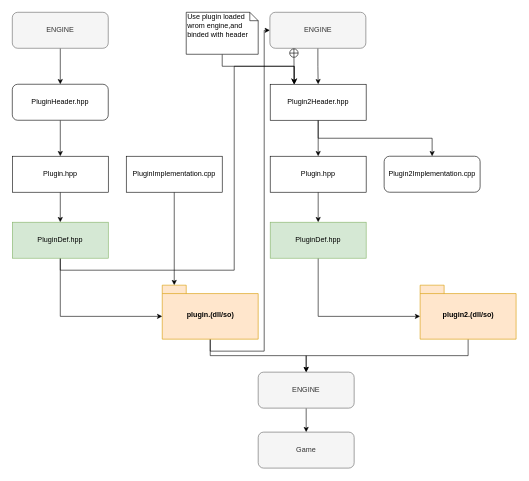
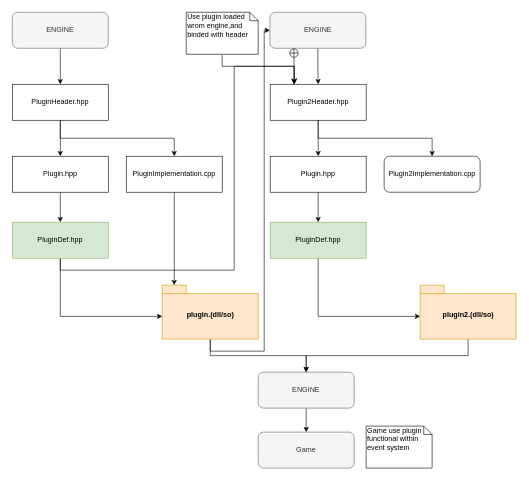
(60, 102) -> (60, 102)
none -> (173, 138)
none -> (399, 447)
